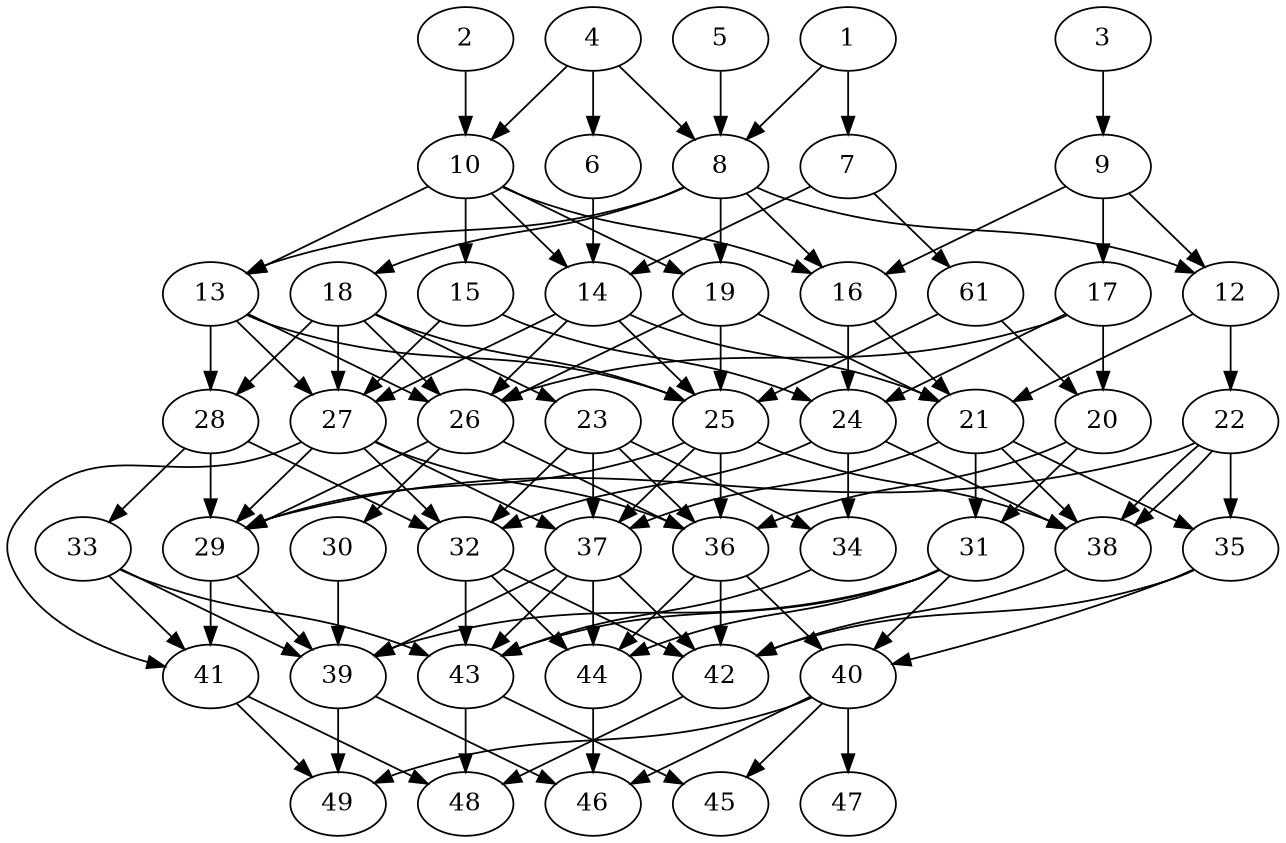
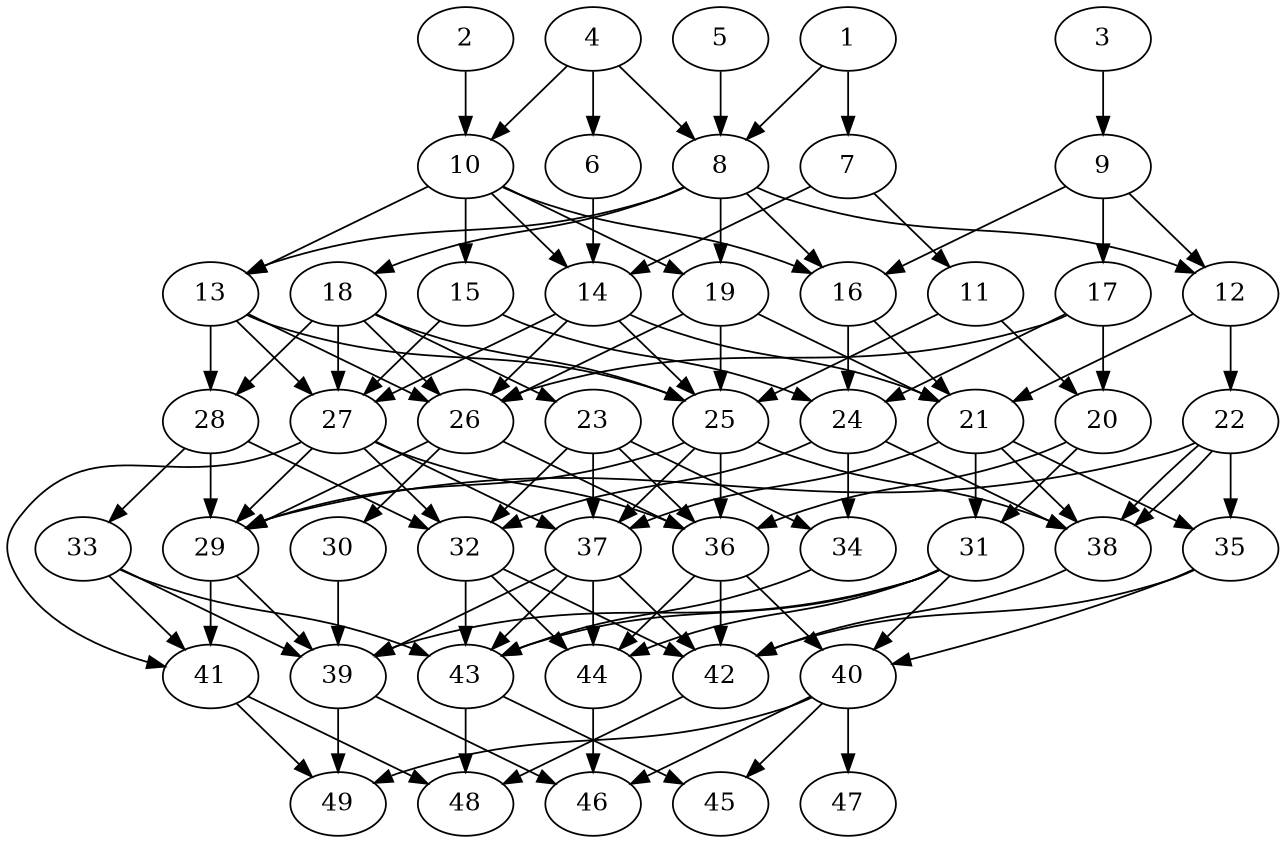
(976, 294) -> (976, 294)
